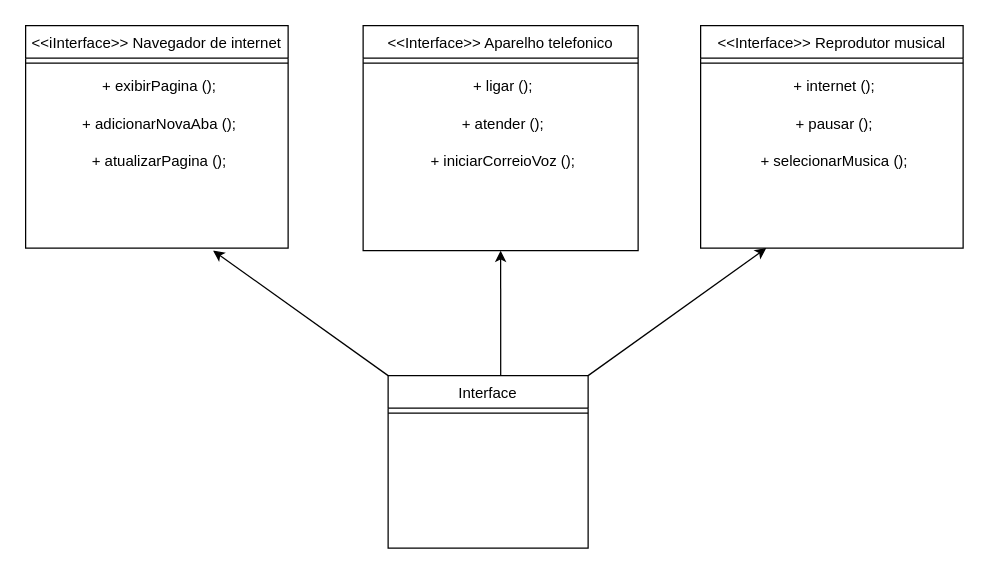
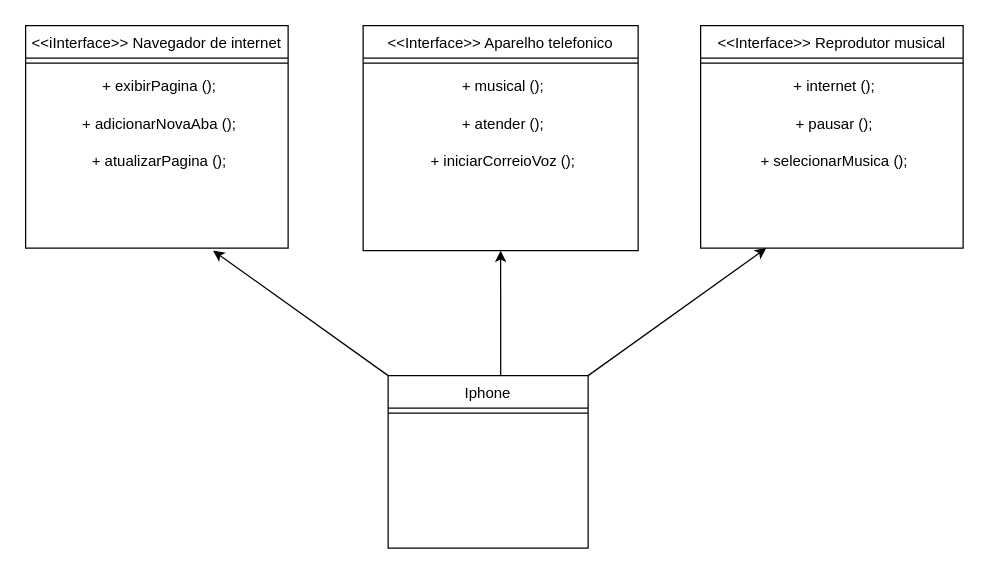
(501, 87) -> (501, 87)
(488, 393) -> (488, 393)
